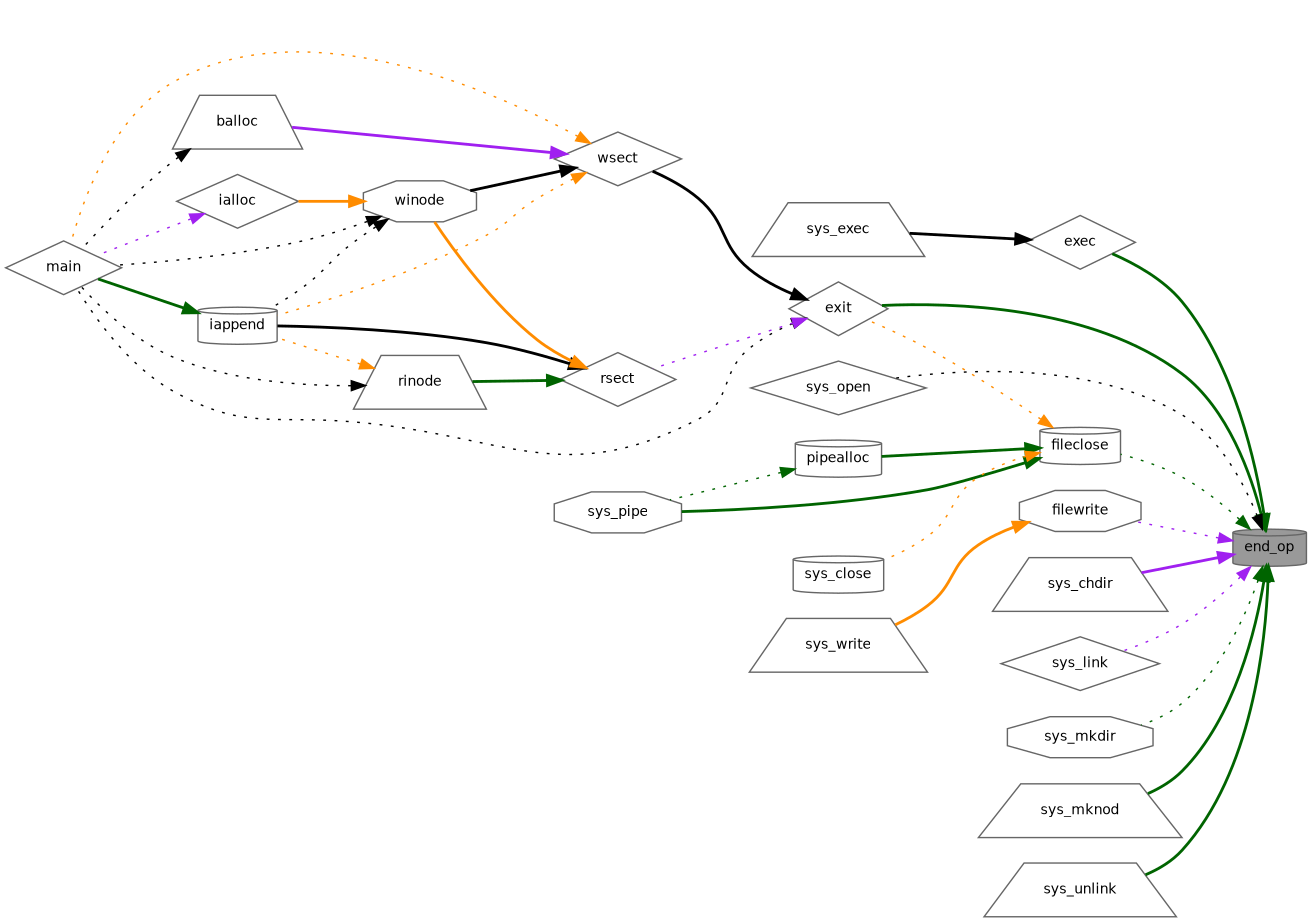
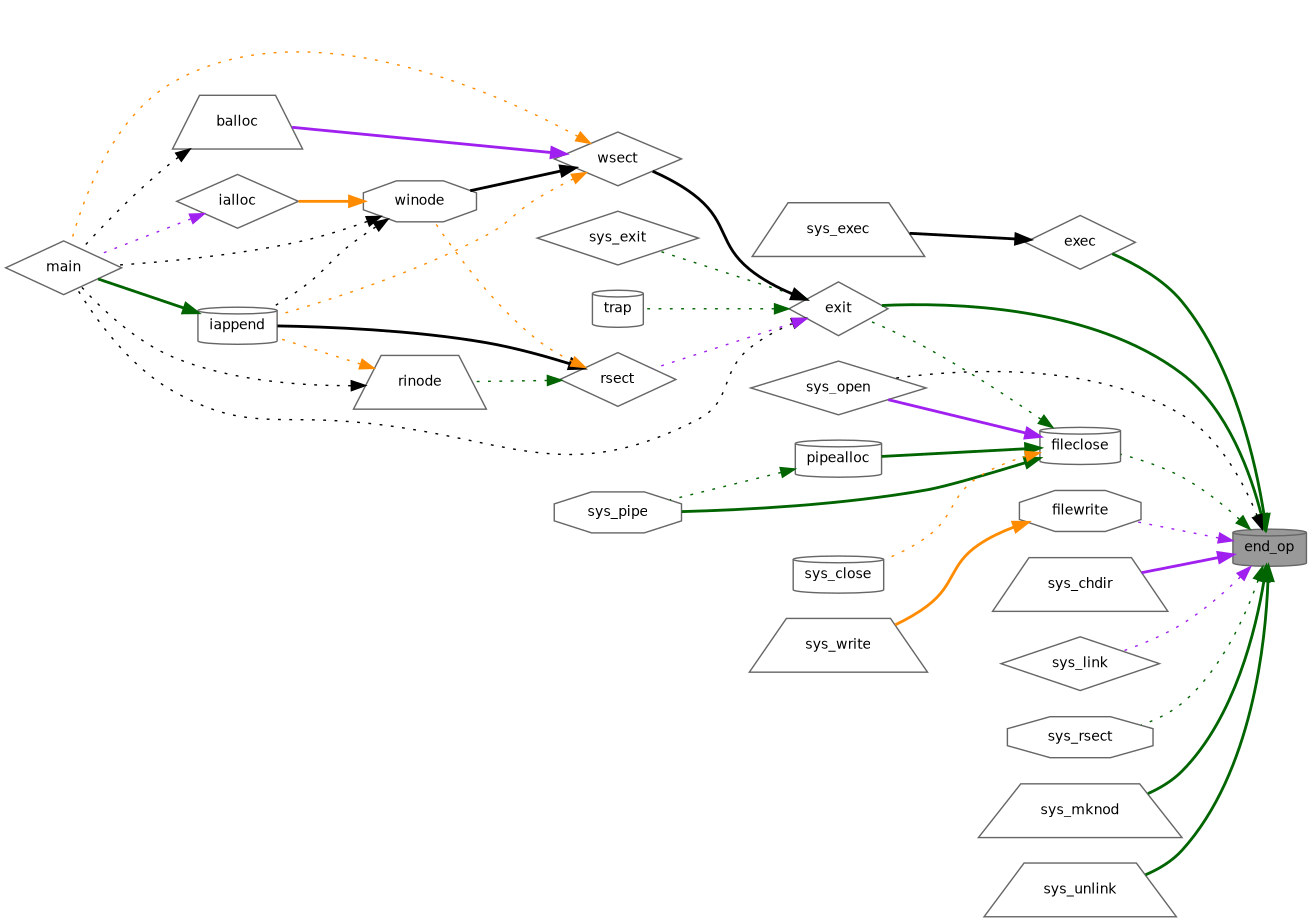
none -> (618, 238)
(495, 300) -> (495, 300)
none -> (618, 309)
(952, 363) -> (952, 363)
(510, 381) -> (510, 381)
none -> (957, 416)
(1080, 737) -> (1080, 737)
